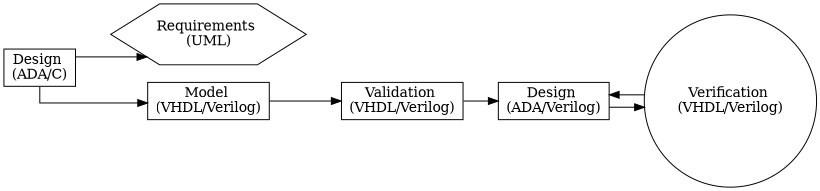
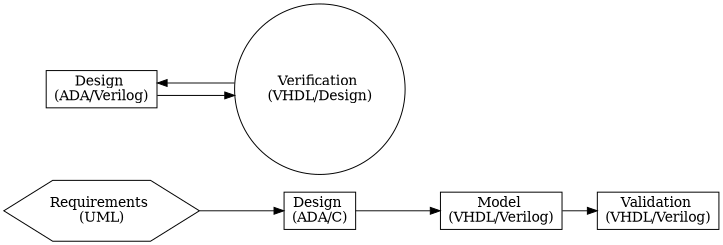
(106, 57) -> (237, 211)
(476, 101) -> none
(730, 101) -> (320, 89)
